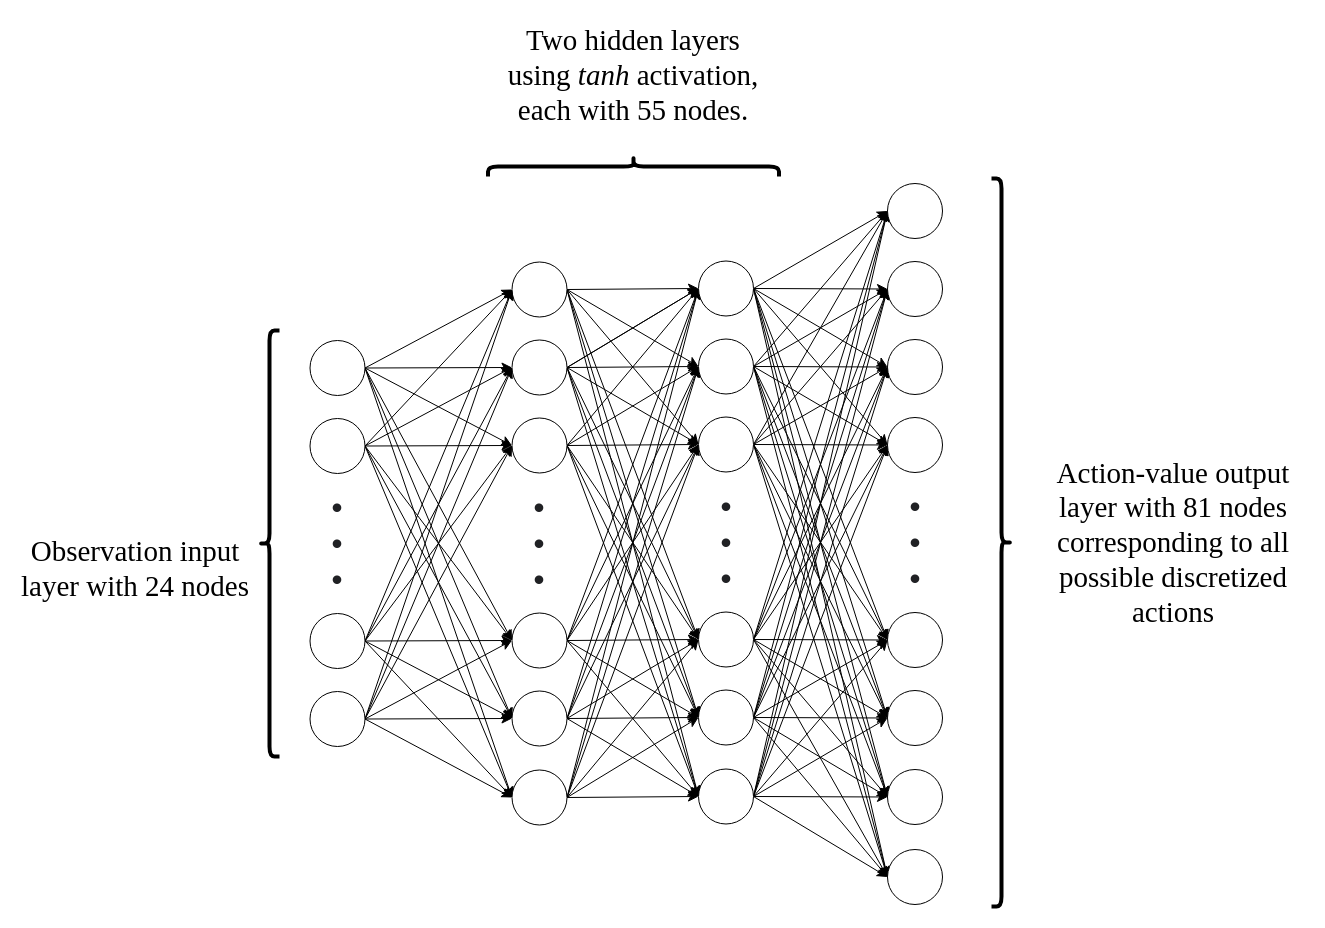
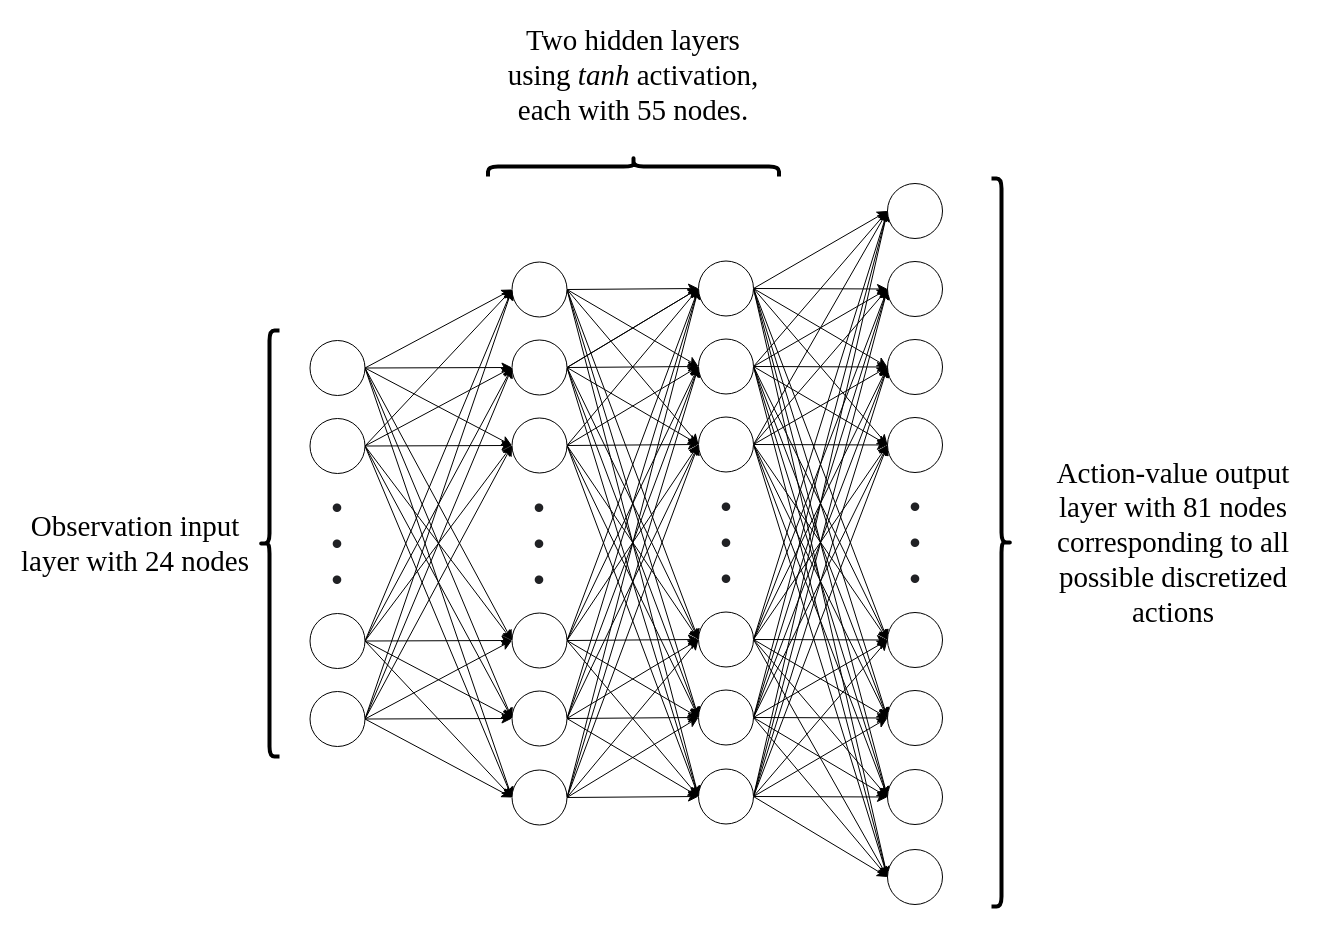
(136, 569) -> (136, 544)
